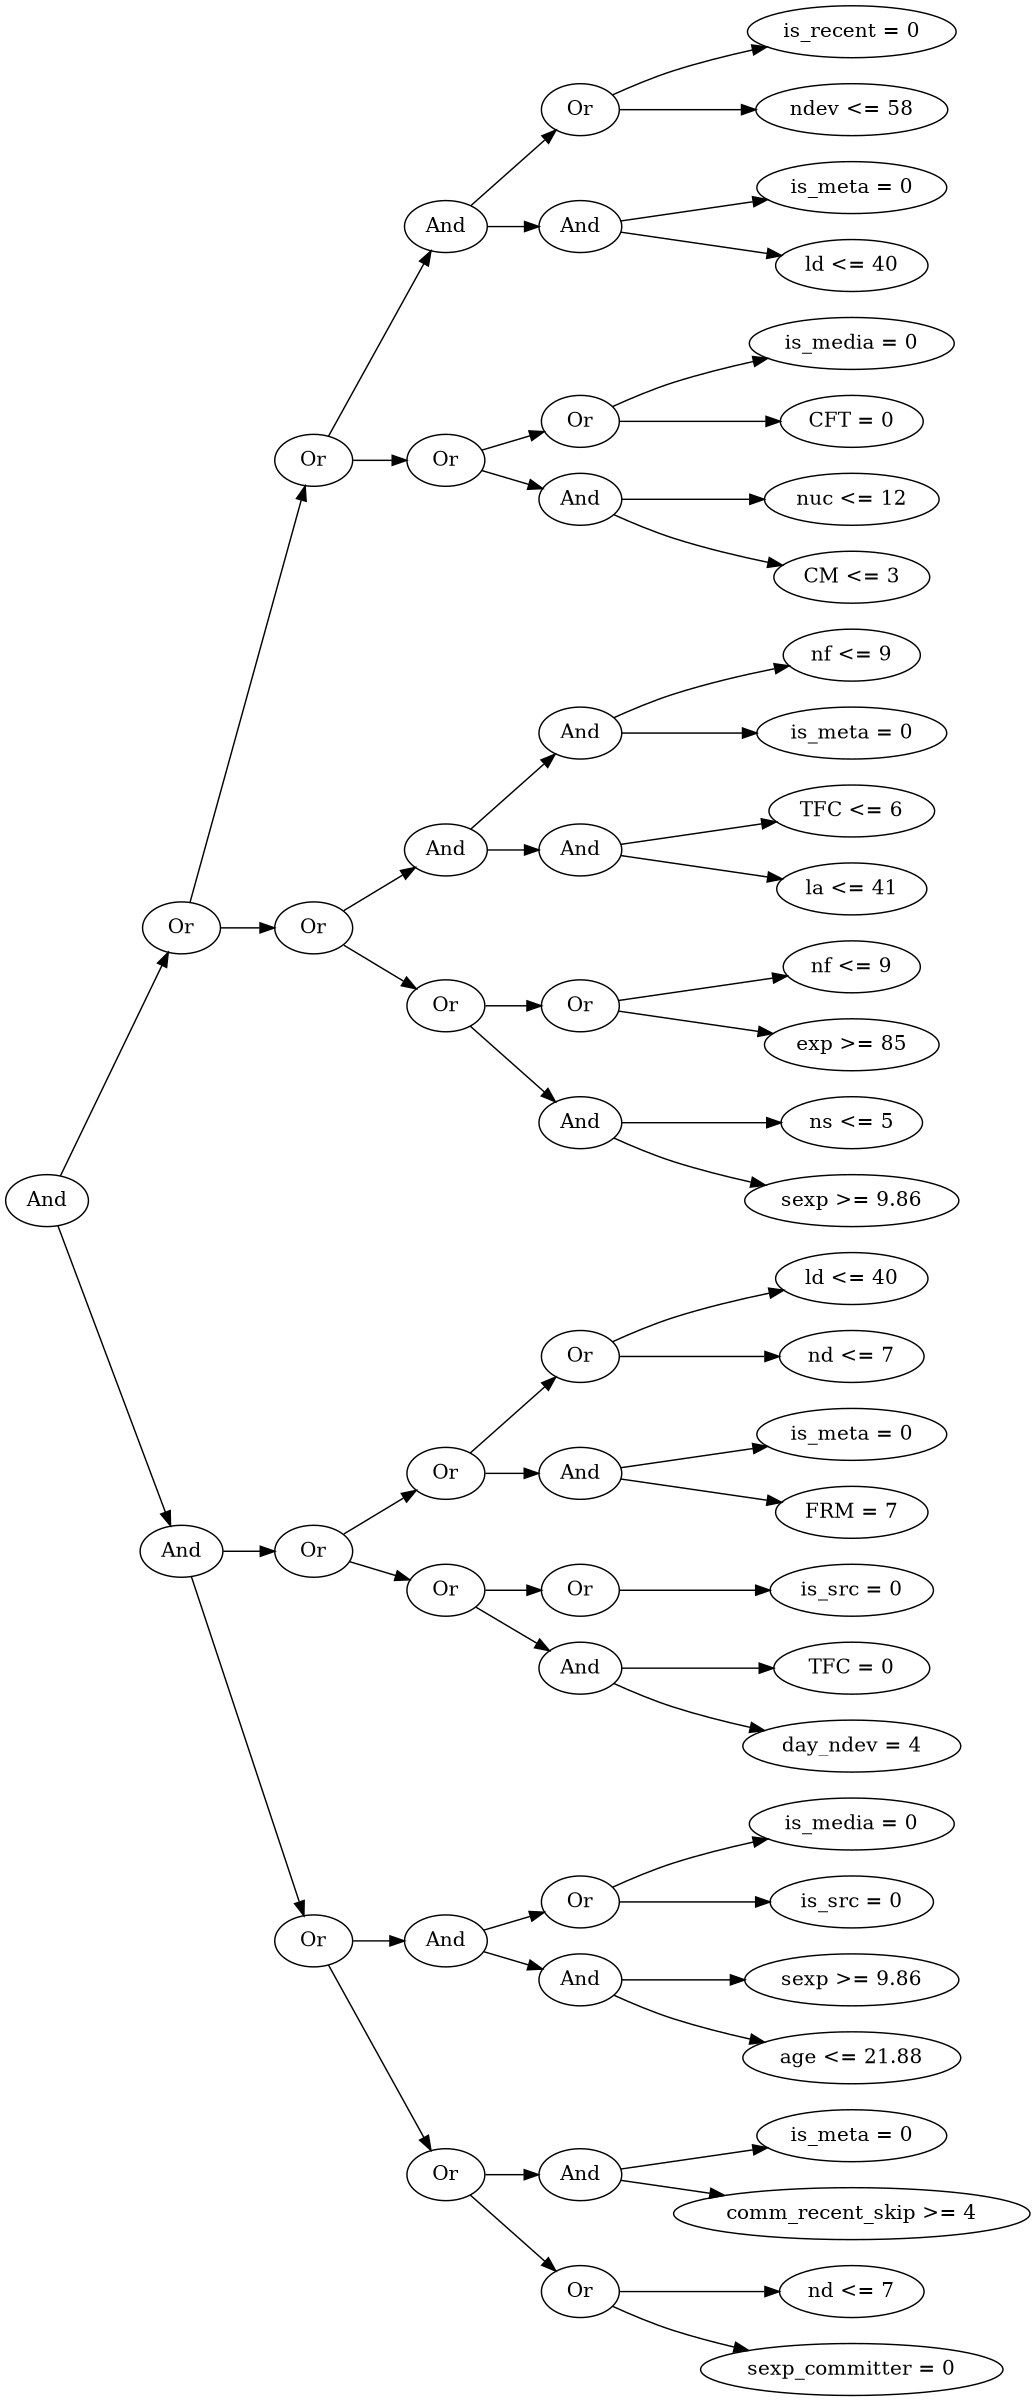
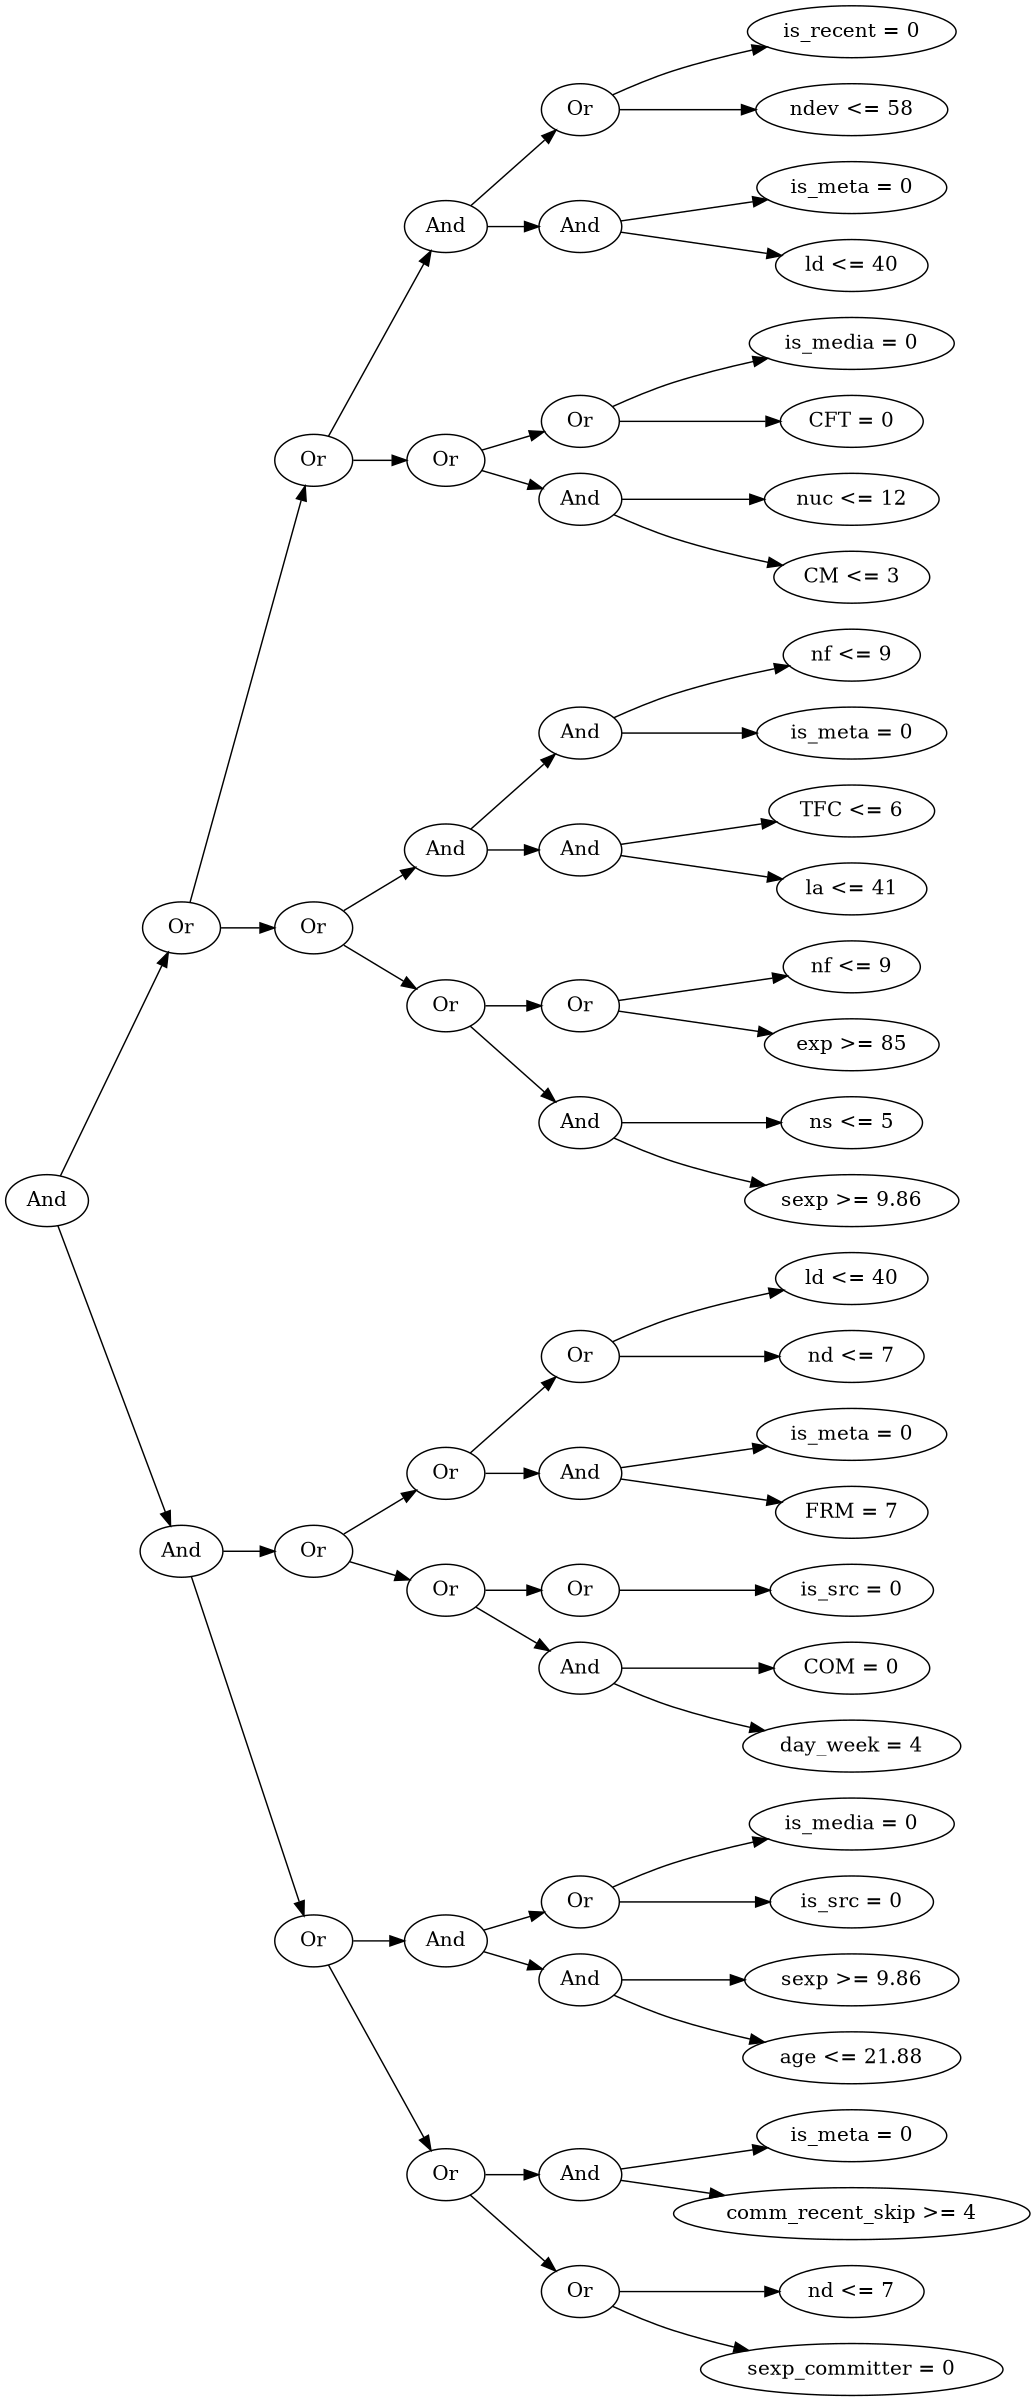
(852, 1668) -> (852, 1668)
(852, 1746) -> (852, 1746)
